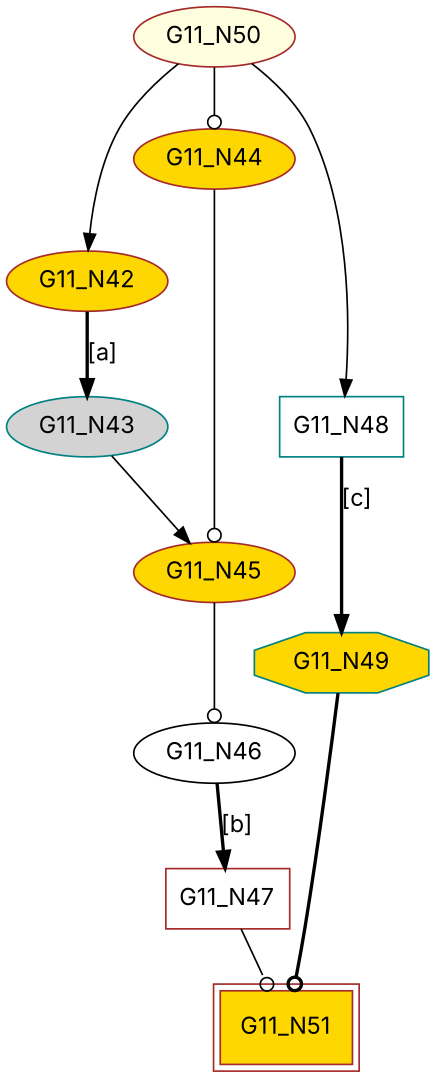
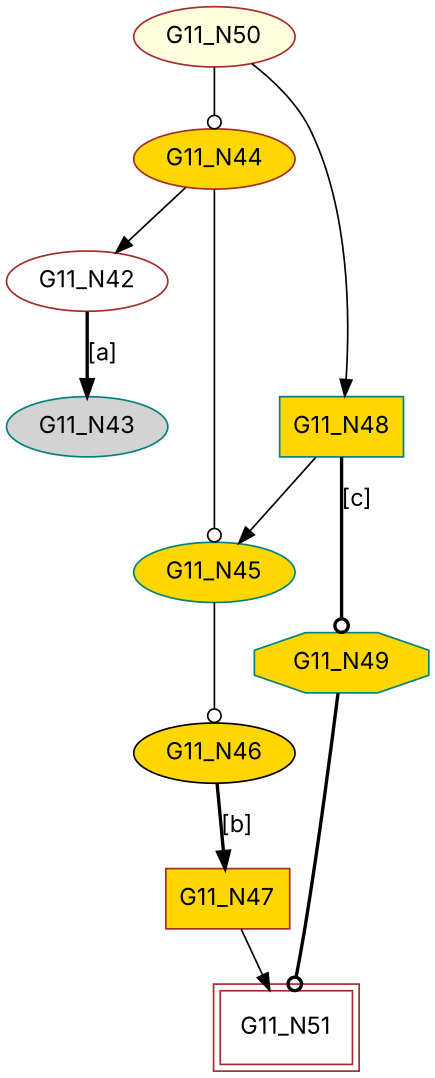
(114, 138) -> (157, 214)
(87, 281) -> (87, 281)
(342, 427) -> (342, 427)
(145, 493) -> (283, 494)
(342, 538) -> (342, 538)
(214, 572) -> (214, 572)
(214, 753) -> (214, 753)
(228, 899) -> (228, 899)
(252, 952) -> (252, 952)
(286, 1028) -> (286, 1028)
